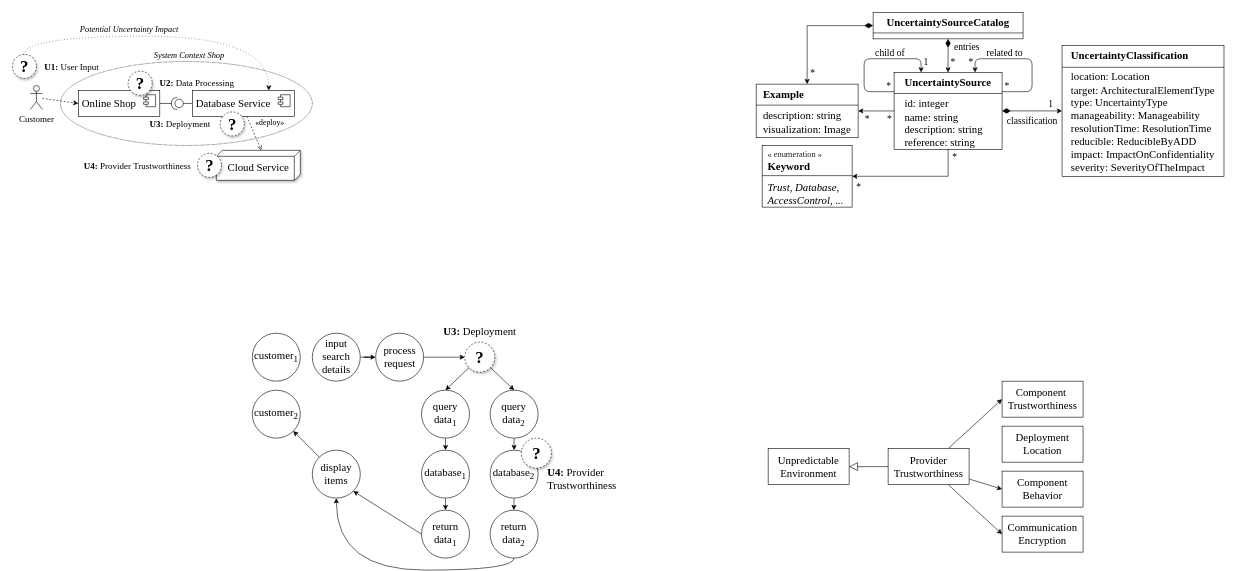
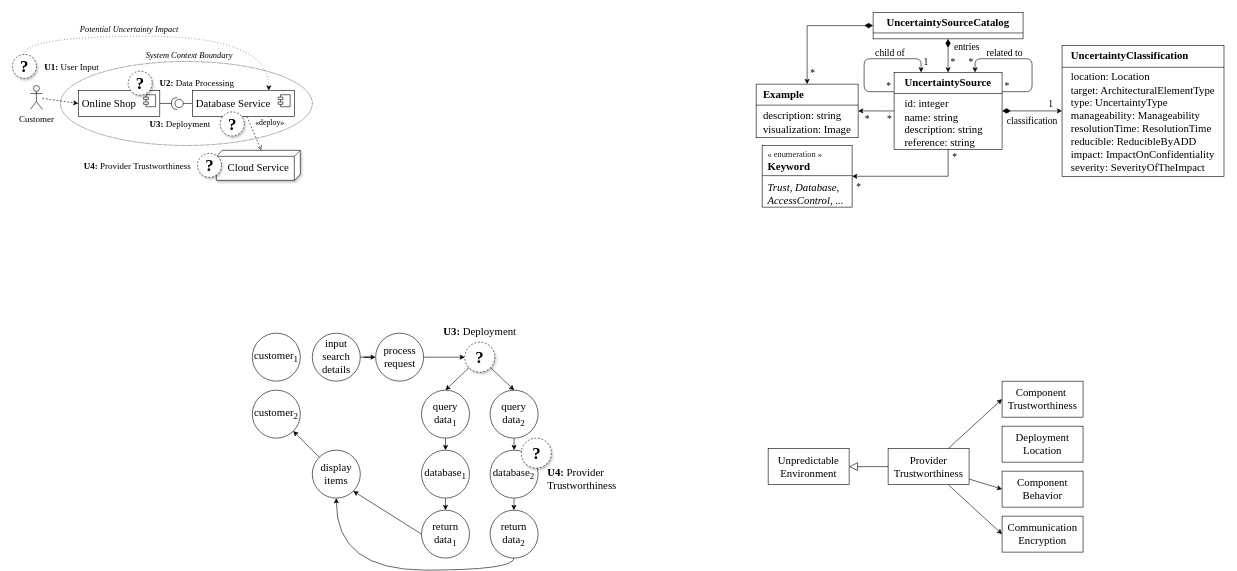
(189, 56) -> (189, 56)
